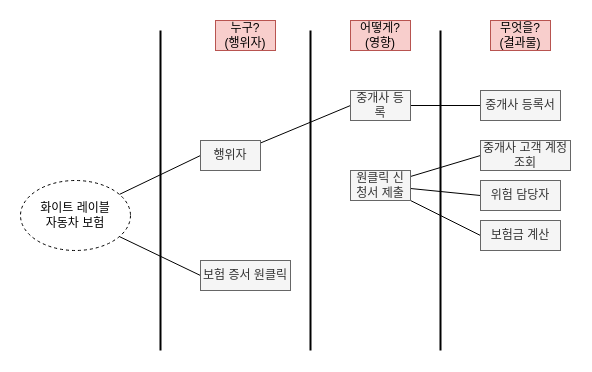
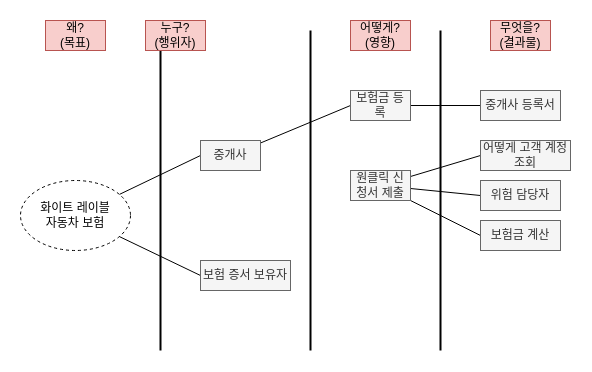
none -> (76, 36)
(246, 36) -> (176, 36)
(381, 106) -> (381, 106)
(231, 156) -> (231, 156)
(526, 156) -> (526, 156)
(246, 276) -> (246, 276)
